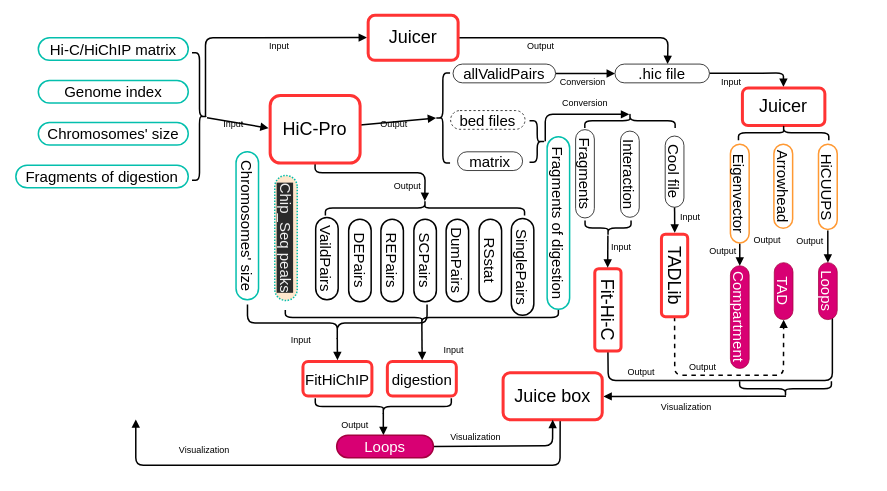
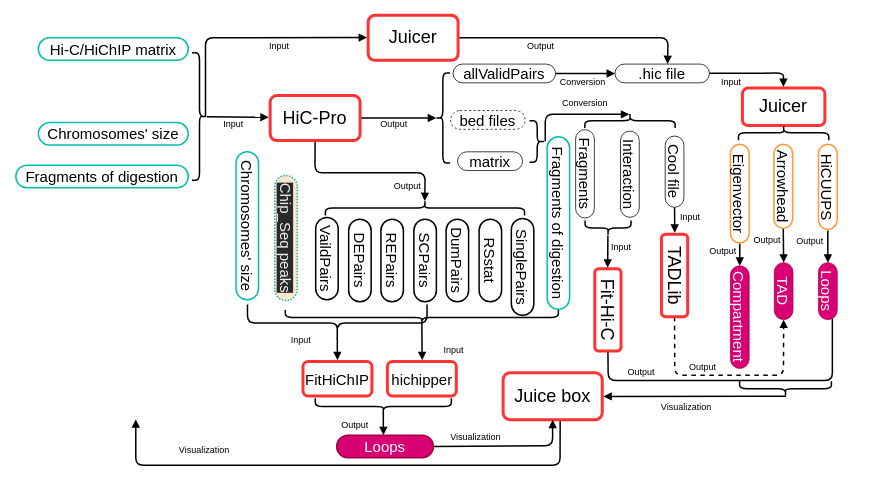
(113, 92) -> none
(315, 129) -> (315, 118)
none -> (783, 242)
(422, 379) -> (422, 379)
